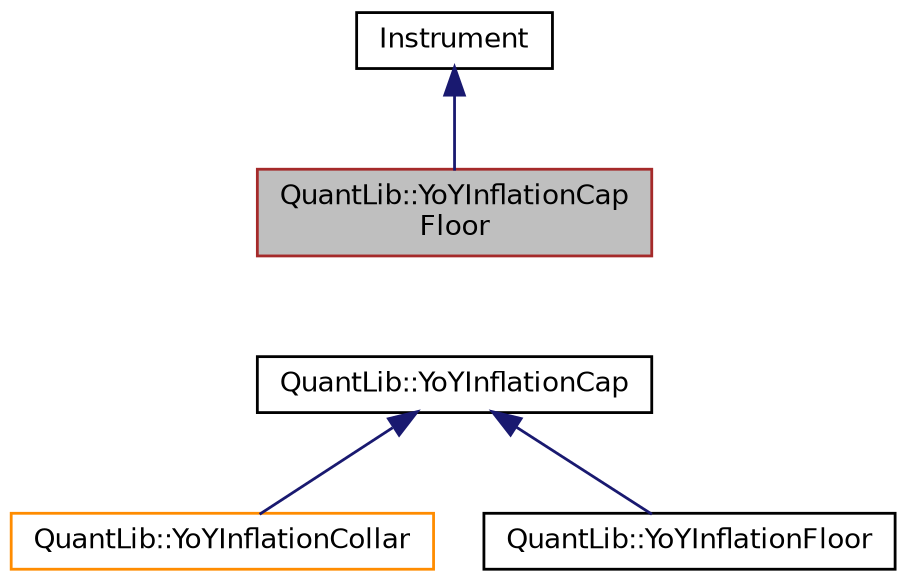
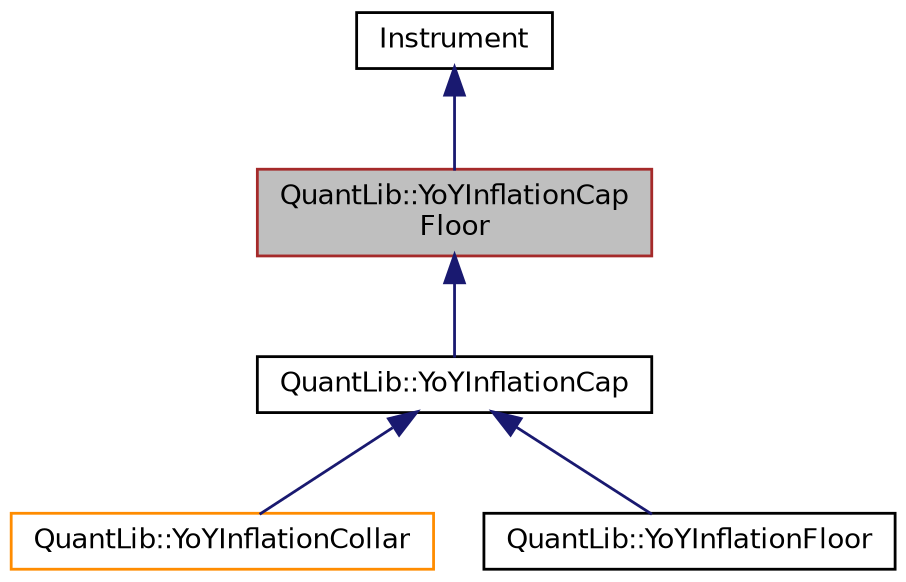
none -> (455, 320)
